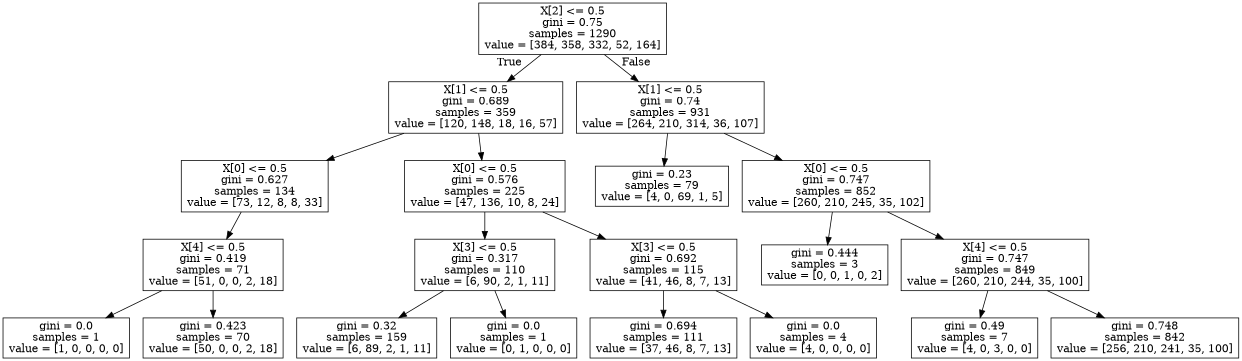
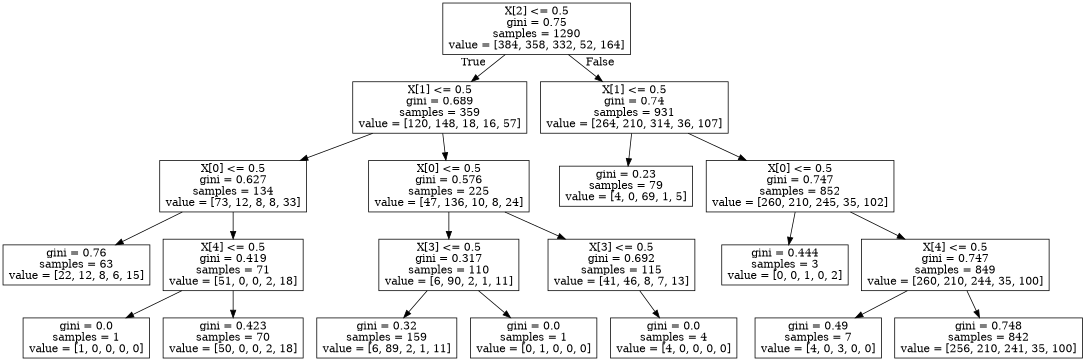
none -> (76, 265)
(663, 338) -> none
